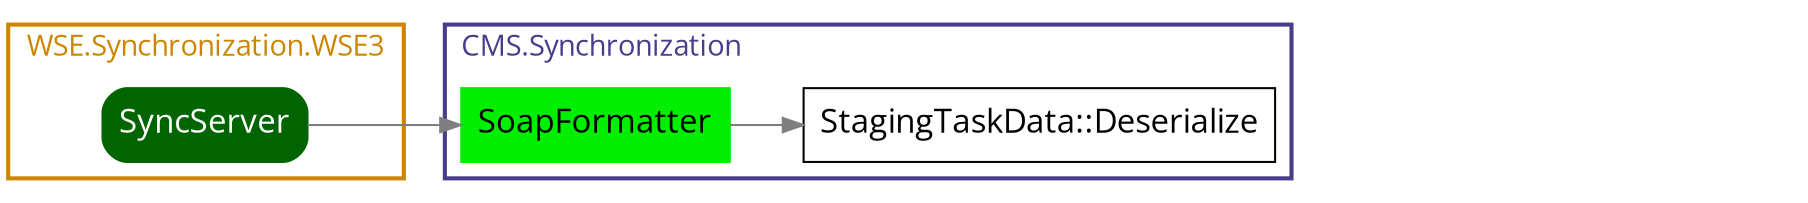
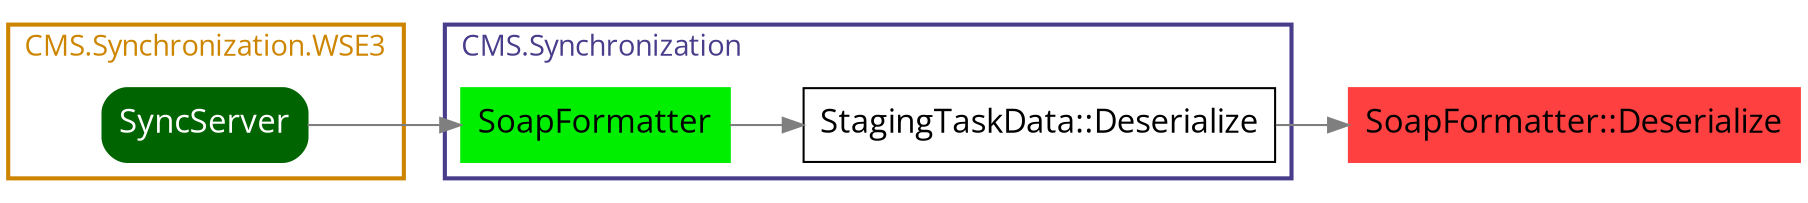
(206, 48) -> (206, 48)
none -> (1574, 125)
